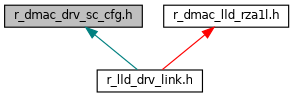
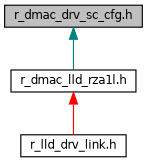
(116, 52) -> (73, 55)
